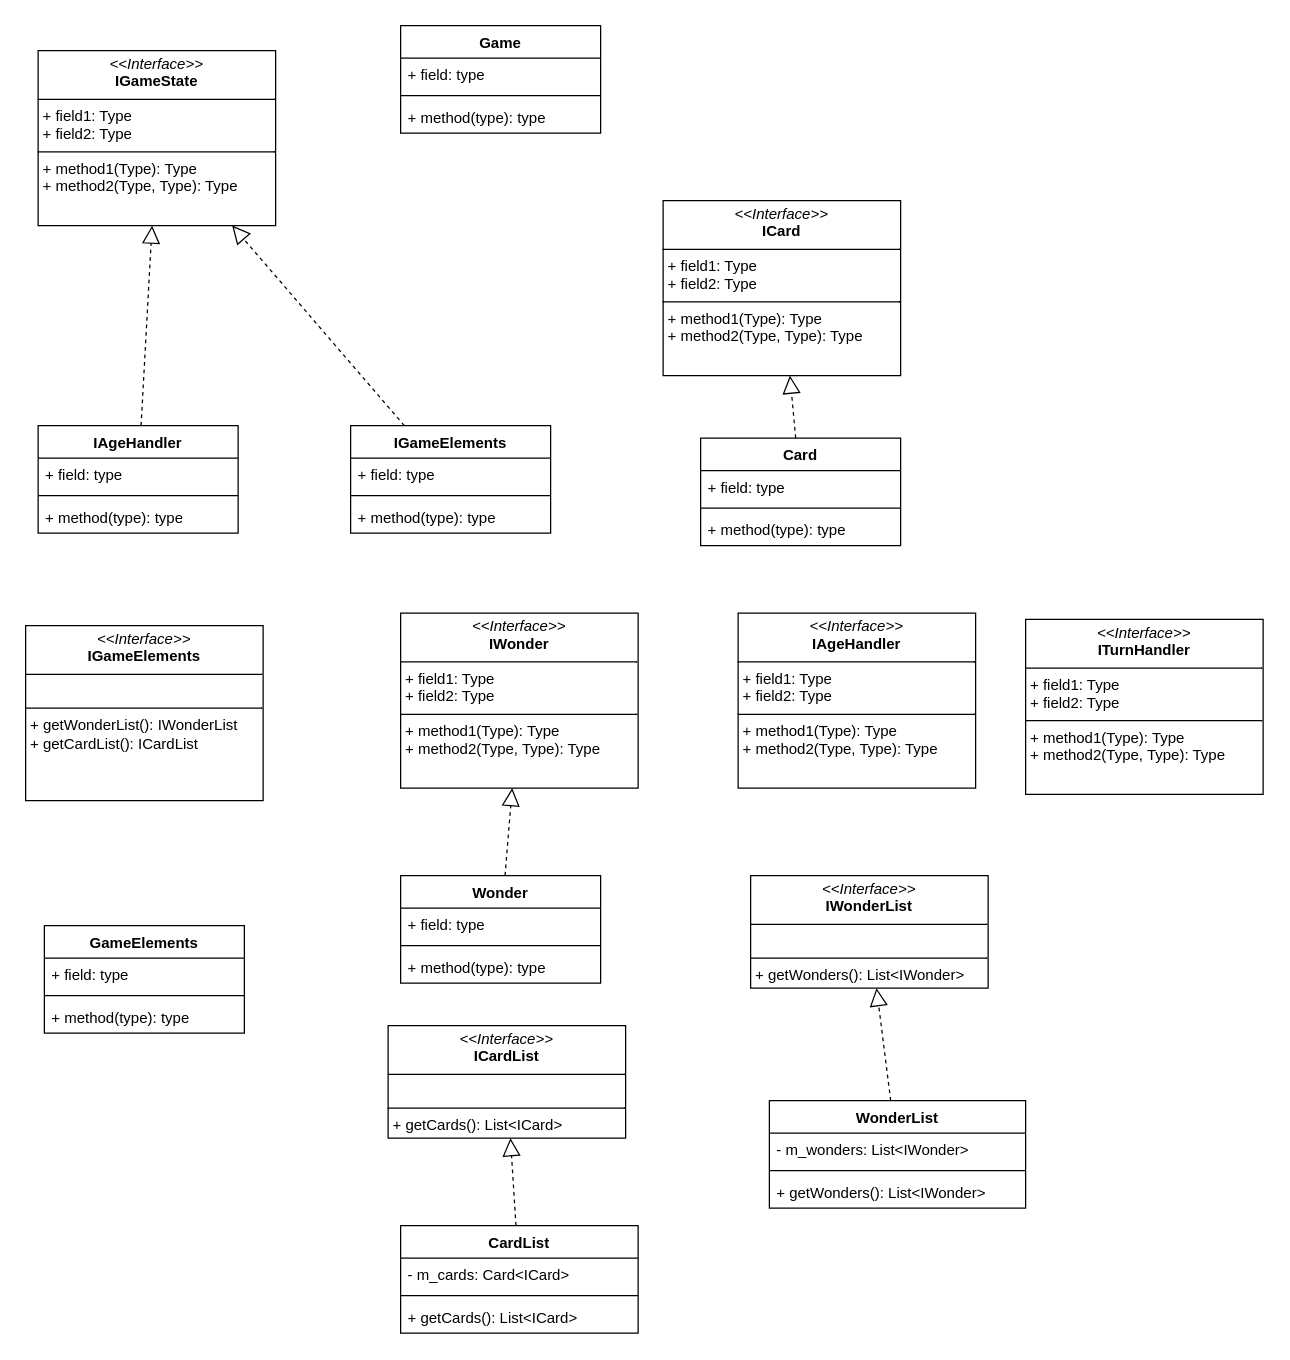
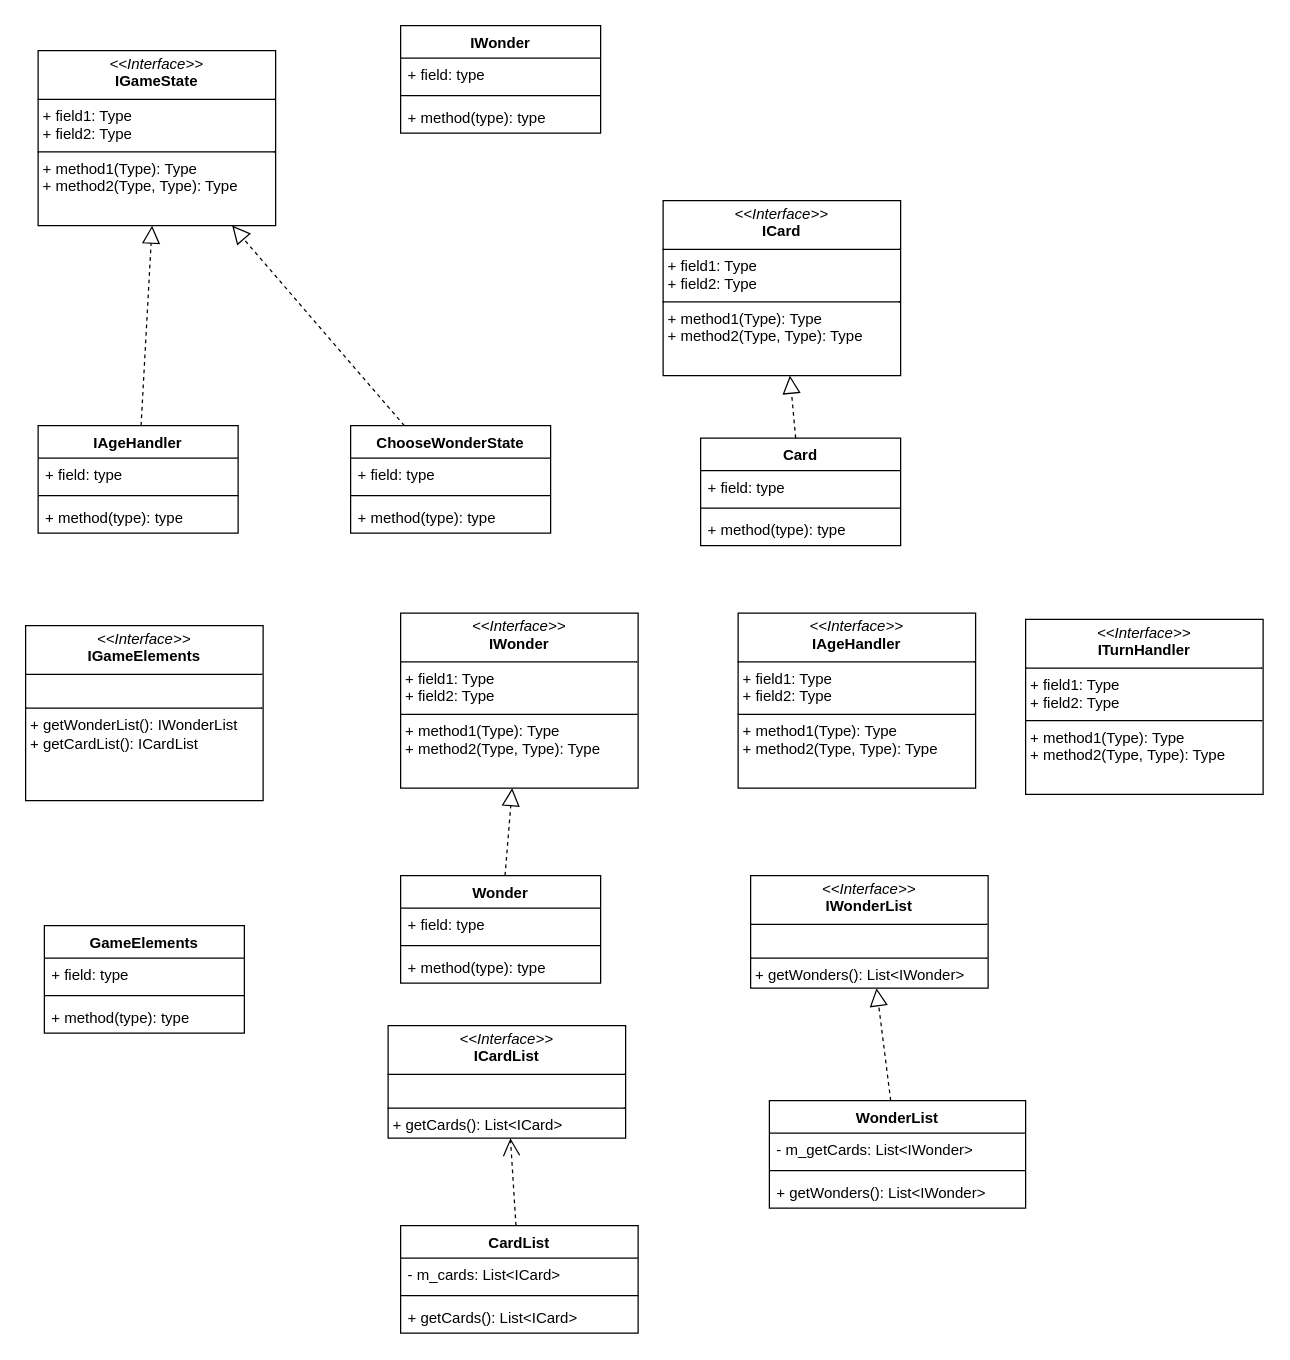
(501, 43) -> (501, 43)
(451, 443) -> (451, 443)
(878, 1151) -> (882, 1151)
(512, 1157) -> (511, 1149)
(495, 1276) -> (493, 1276)
